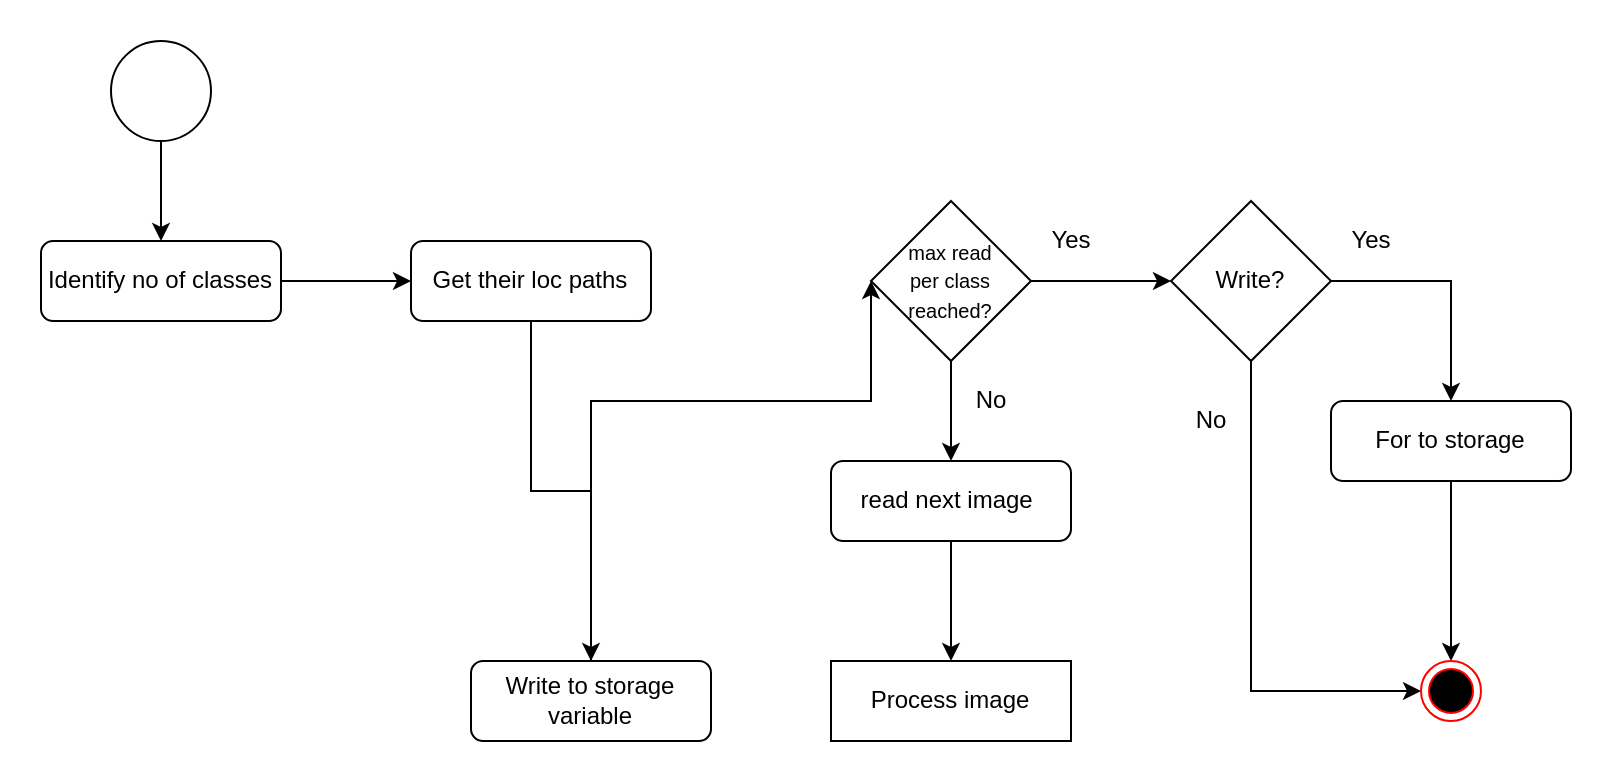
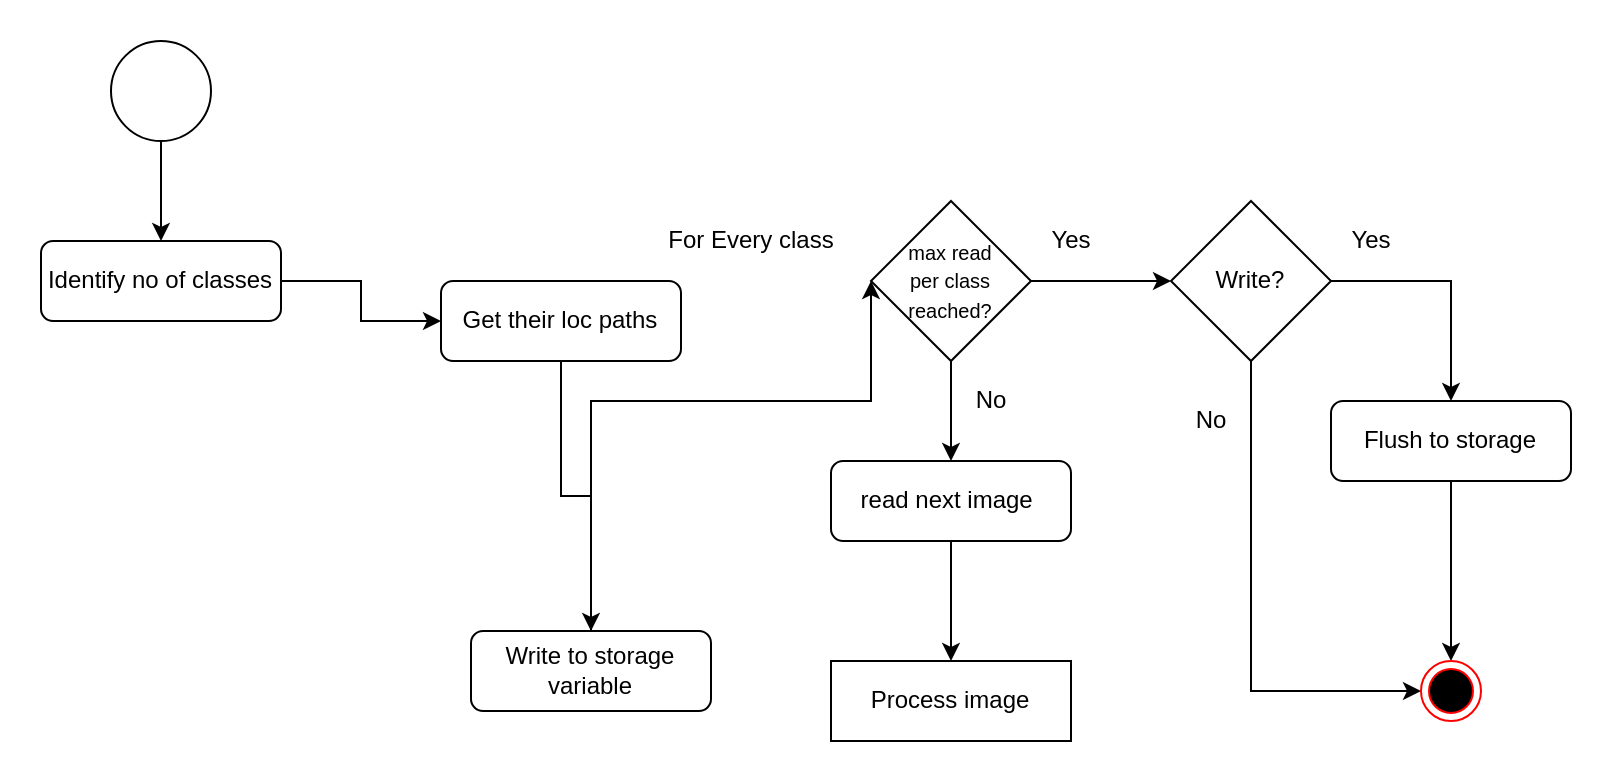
none -> (751, 241)
(531, 281) -> (561, 321)
(1451, 441) -> (1451, 441)
(591, 701) -> (591, 671)
